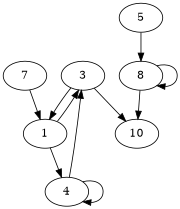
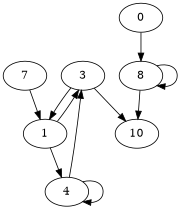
(141, 18) -> (141, 18)
